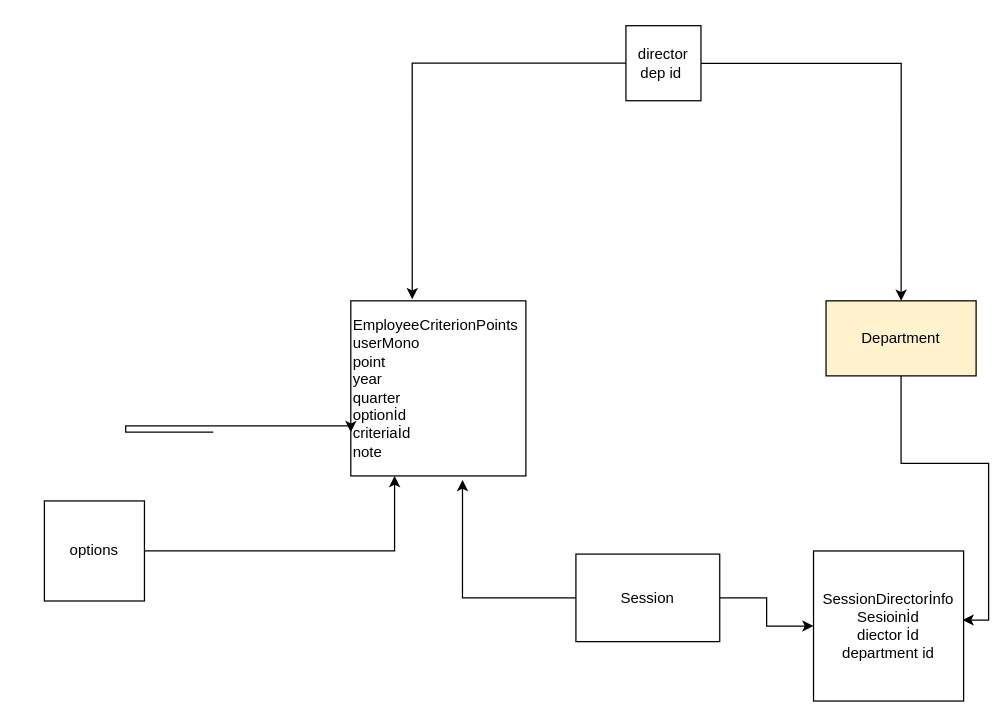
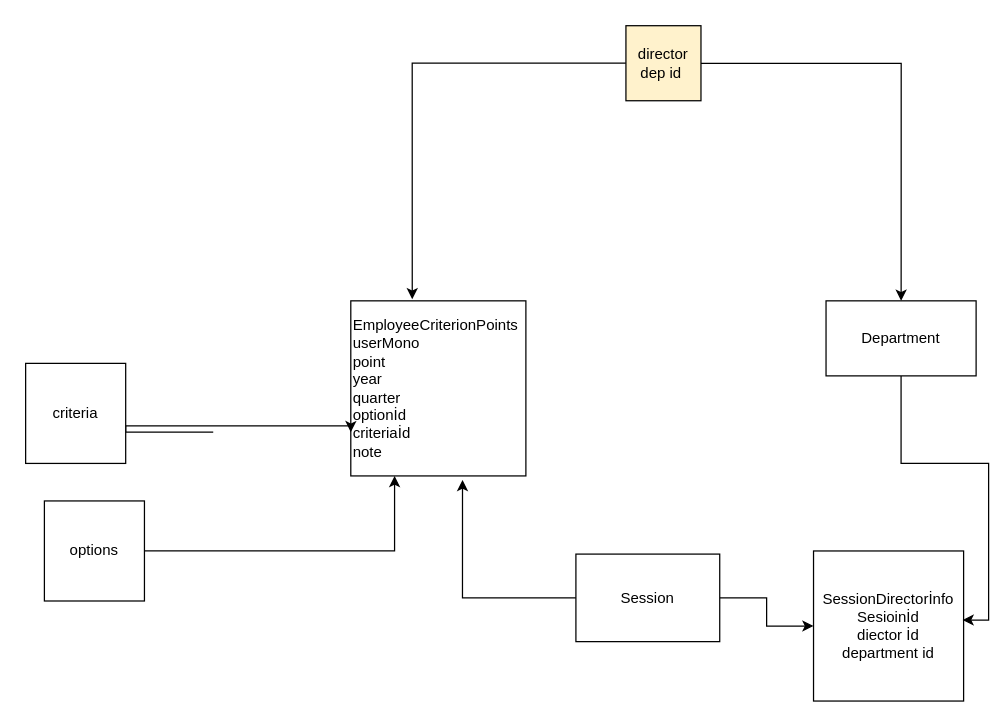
(663, 63) -> (663, 63)
(901, 338) -> (901, 338)
none -> (76, 413)
